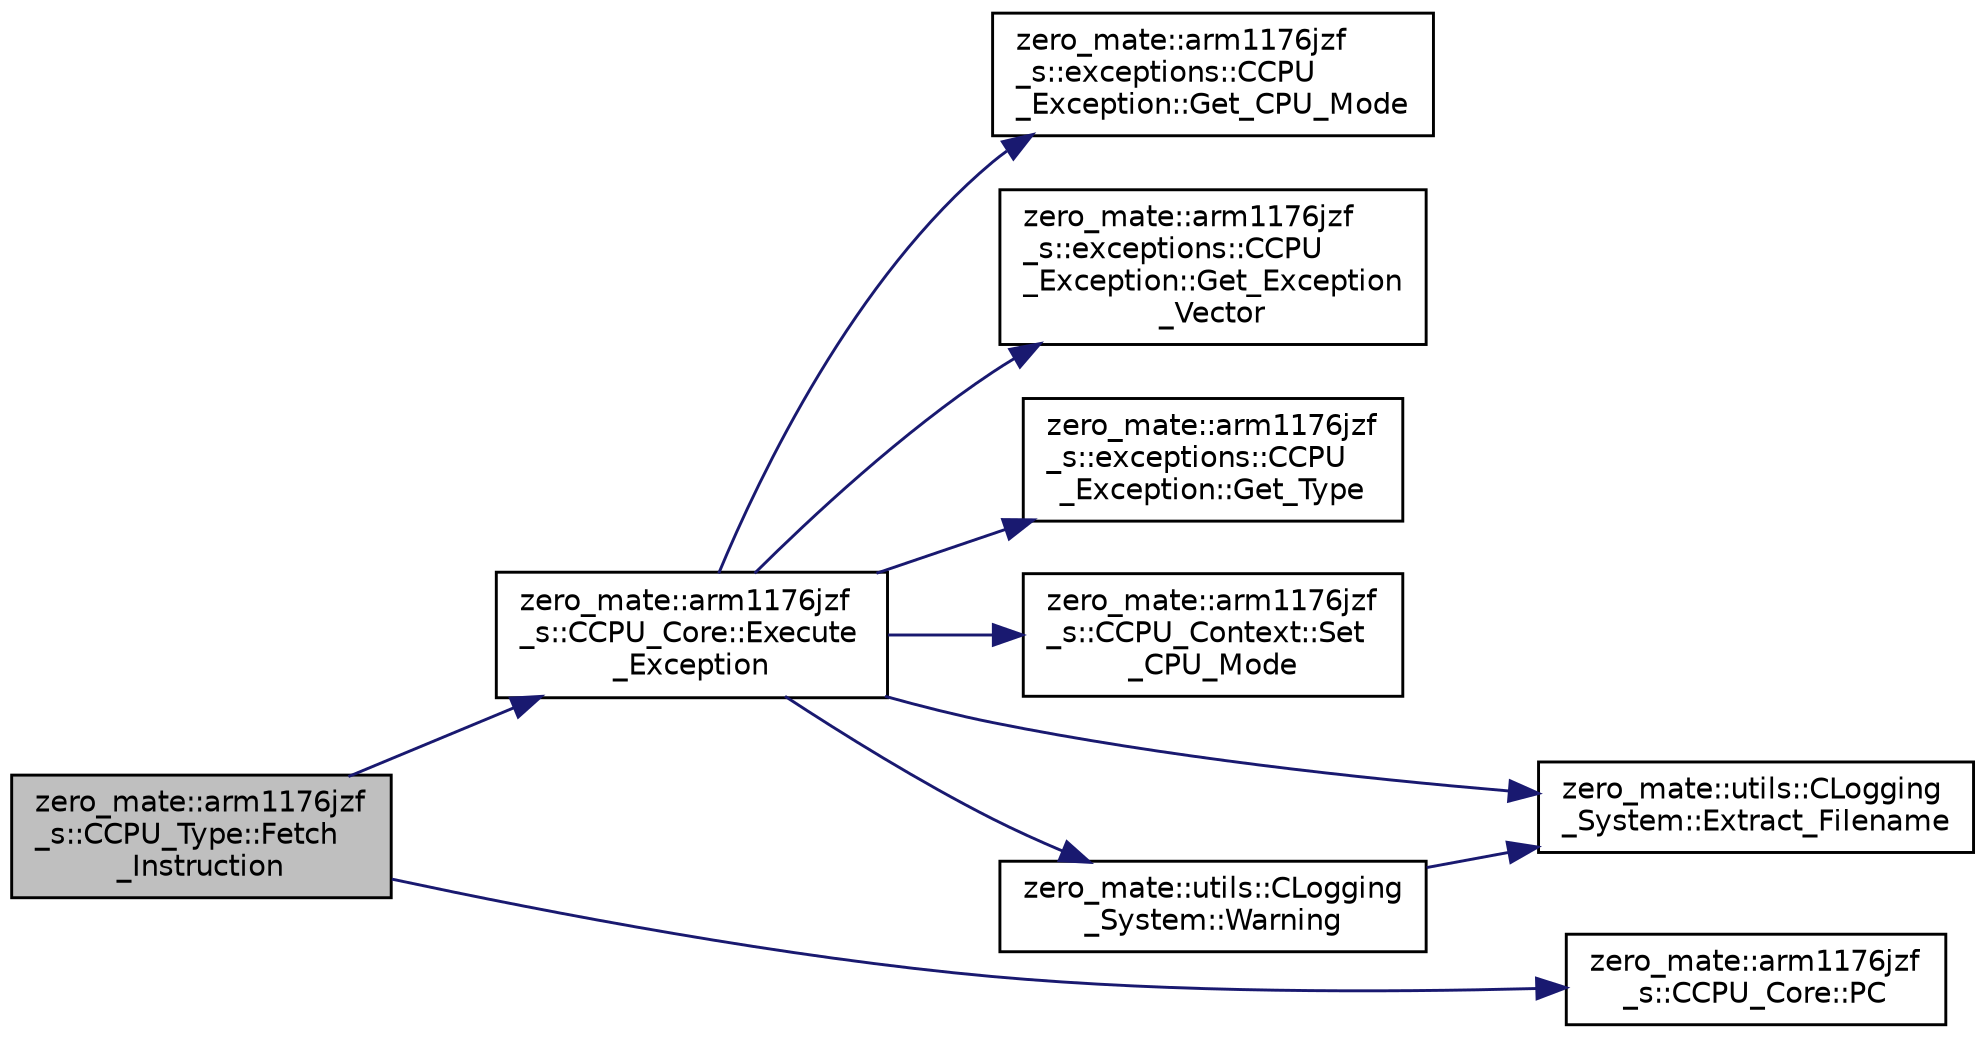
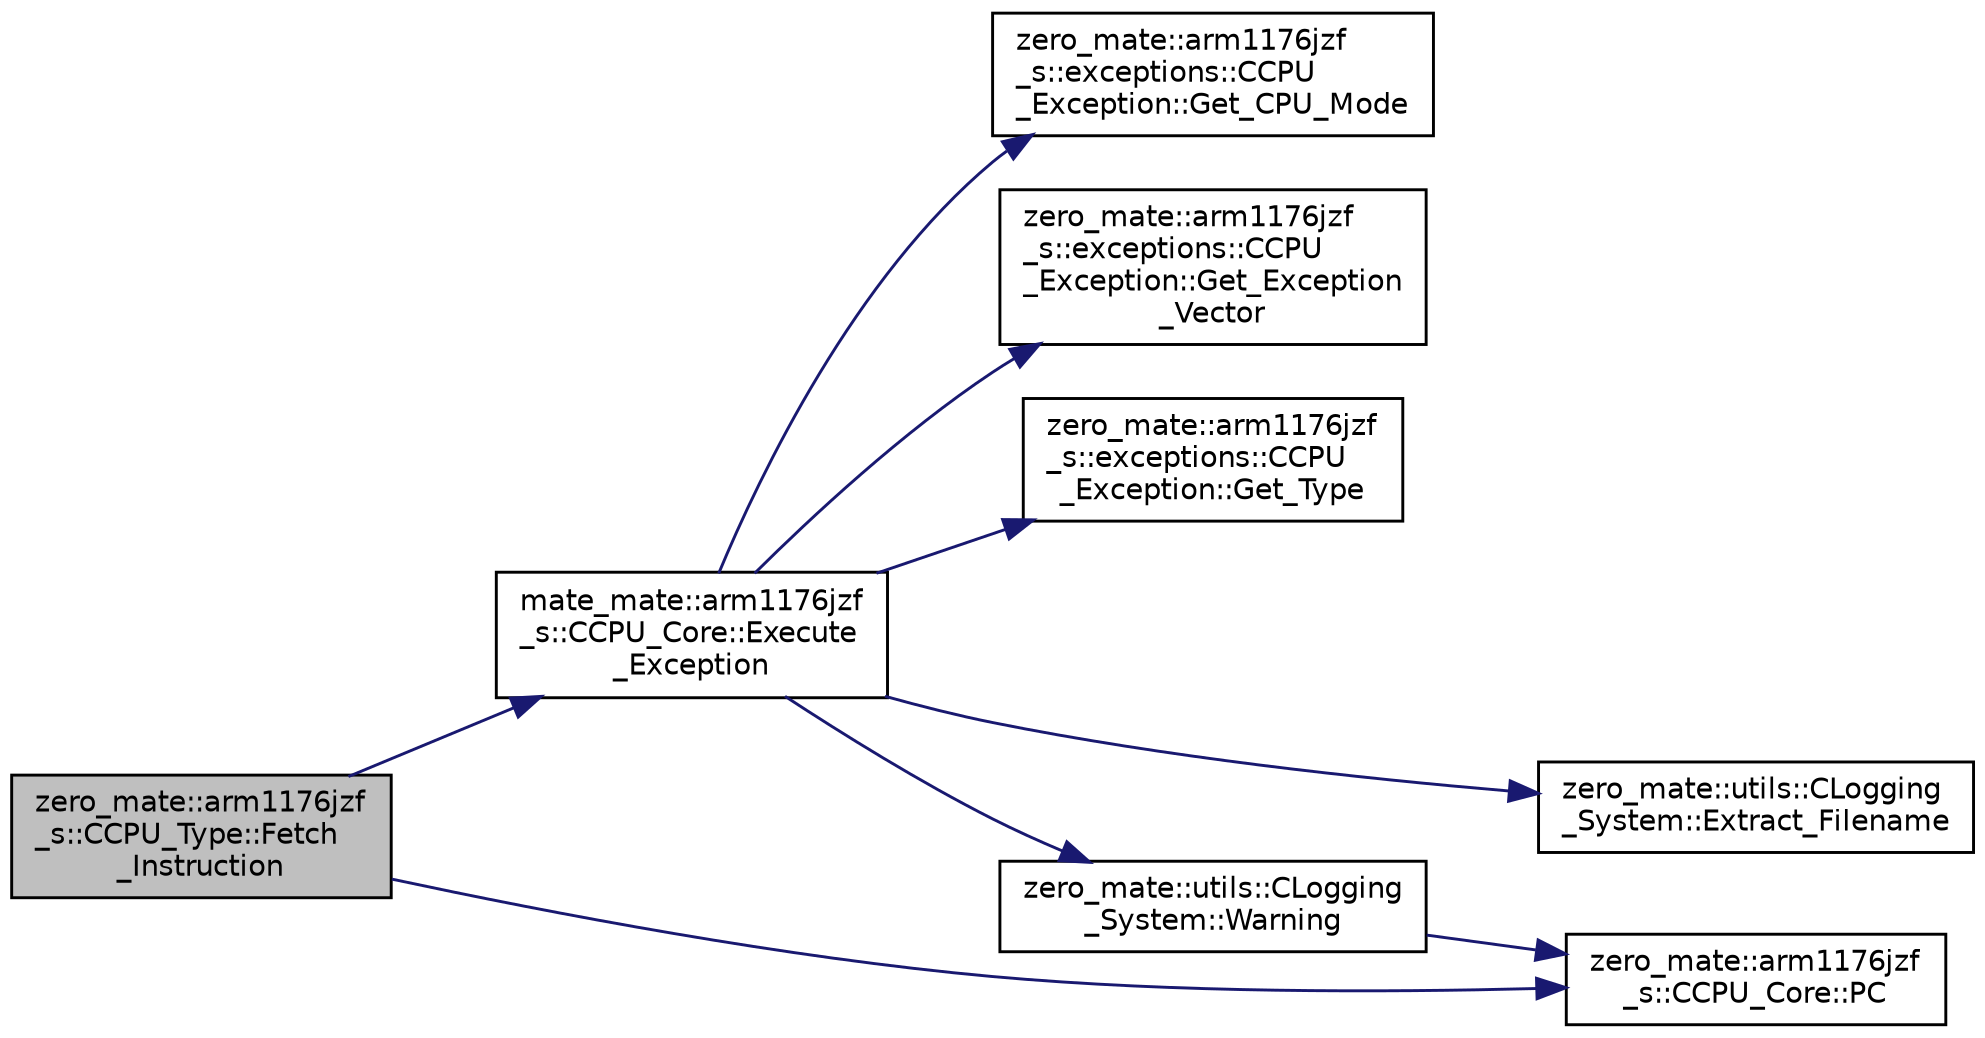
(692, 635) -> (692, 635)
(1213, 635) -> none
(1468, 860) -> (1481, 943)
